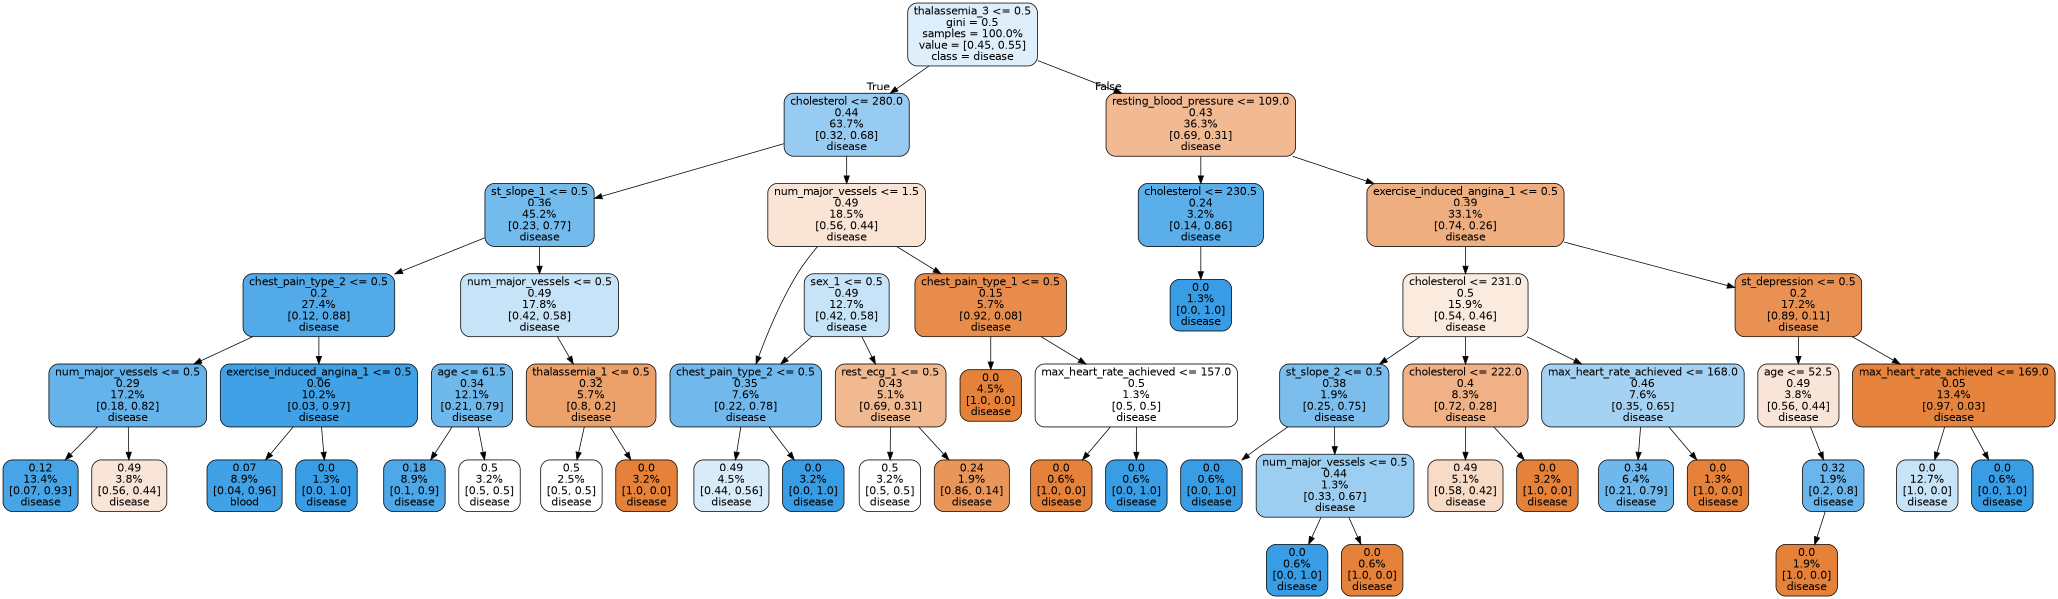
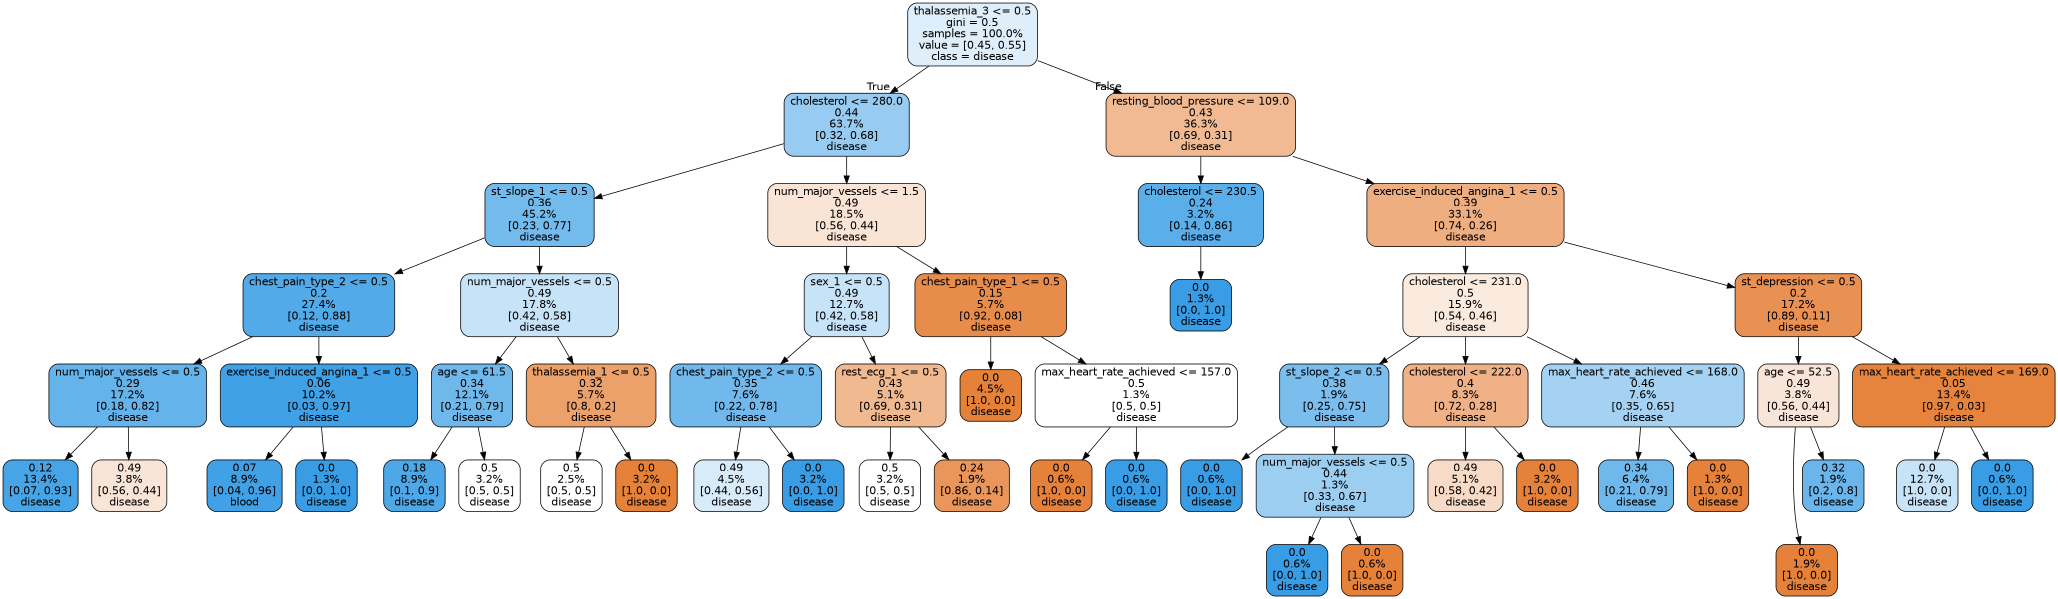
(783, 299) -> (847, 256)
none -> (508, 347)
(1821, 524) -> (1793, 482)
